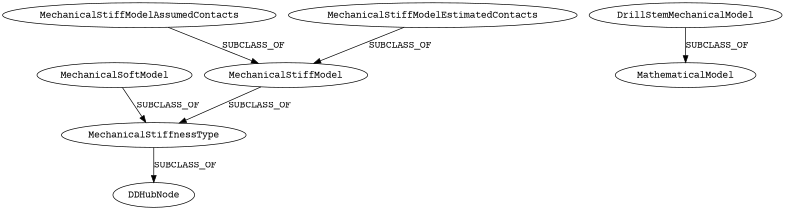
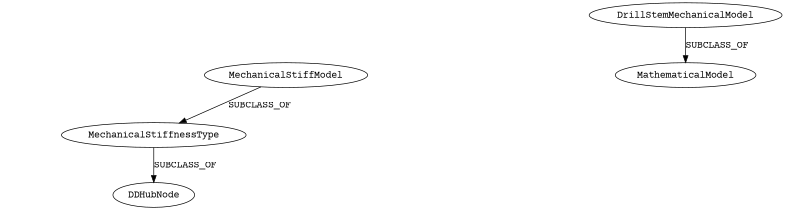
(139, 15) -> none
(433, 15) -> none
(115, 75) -> none
